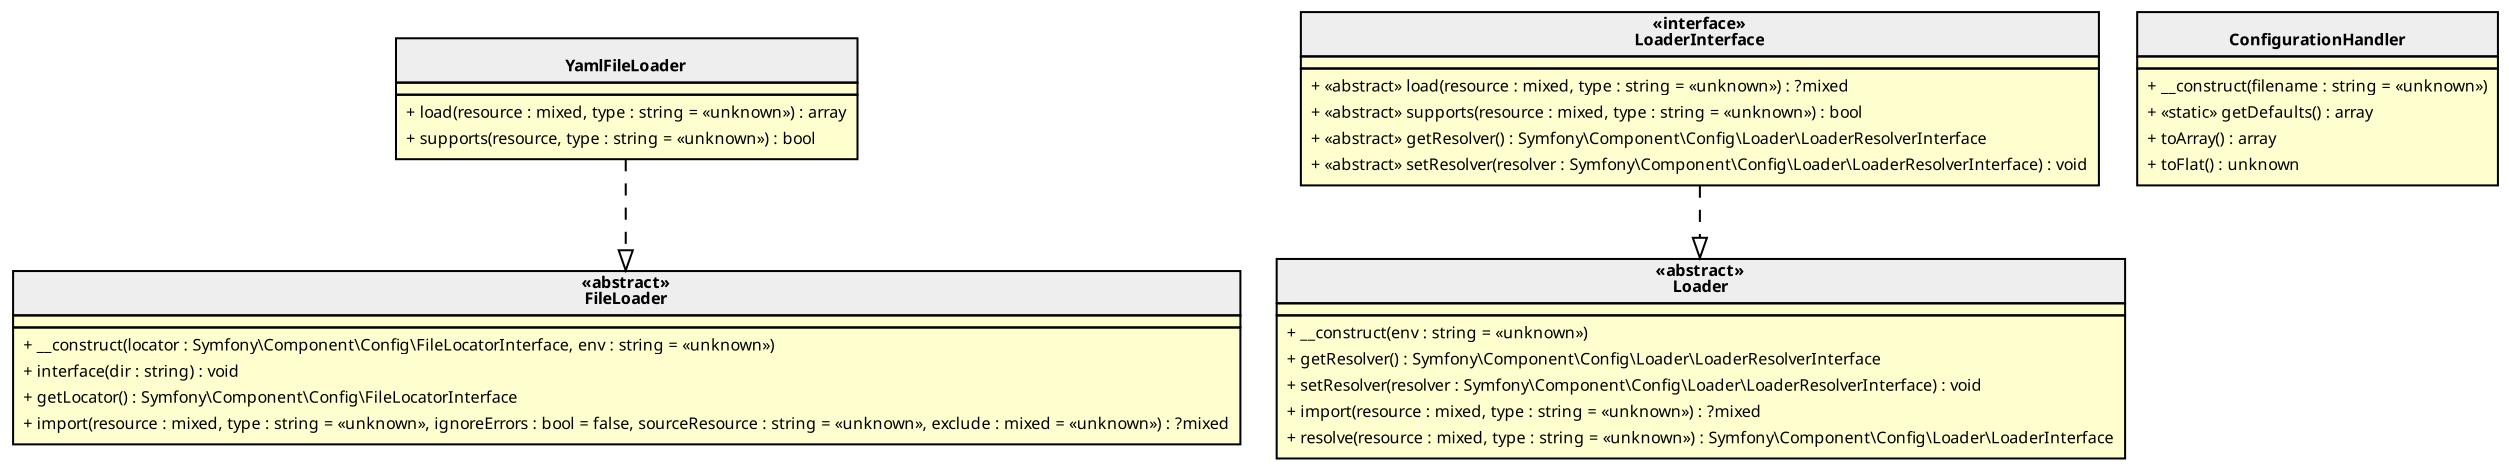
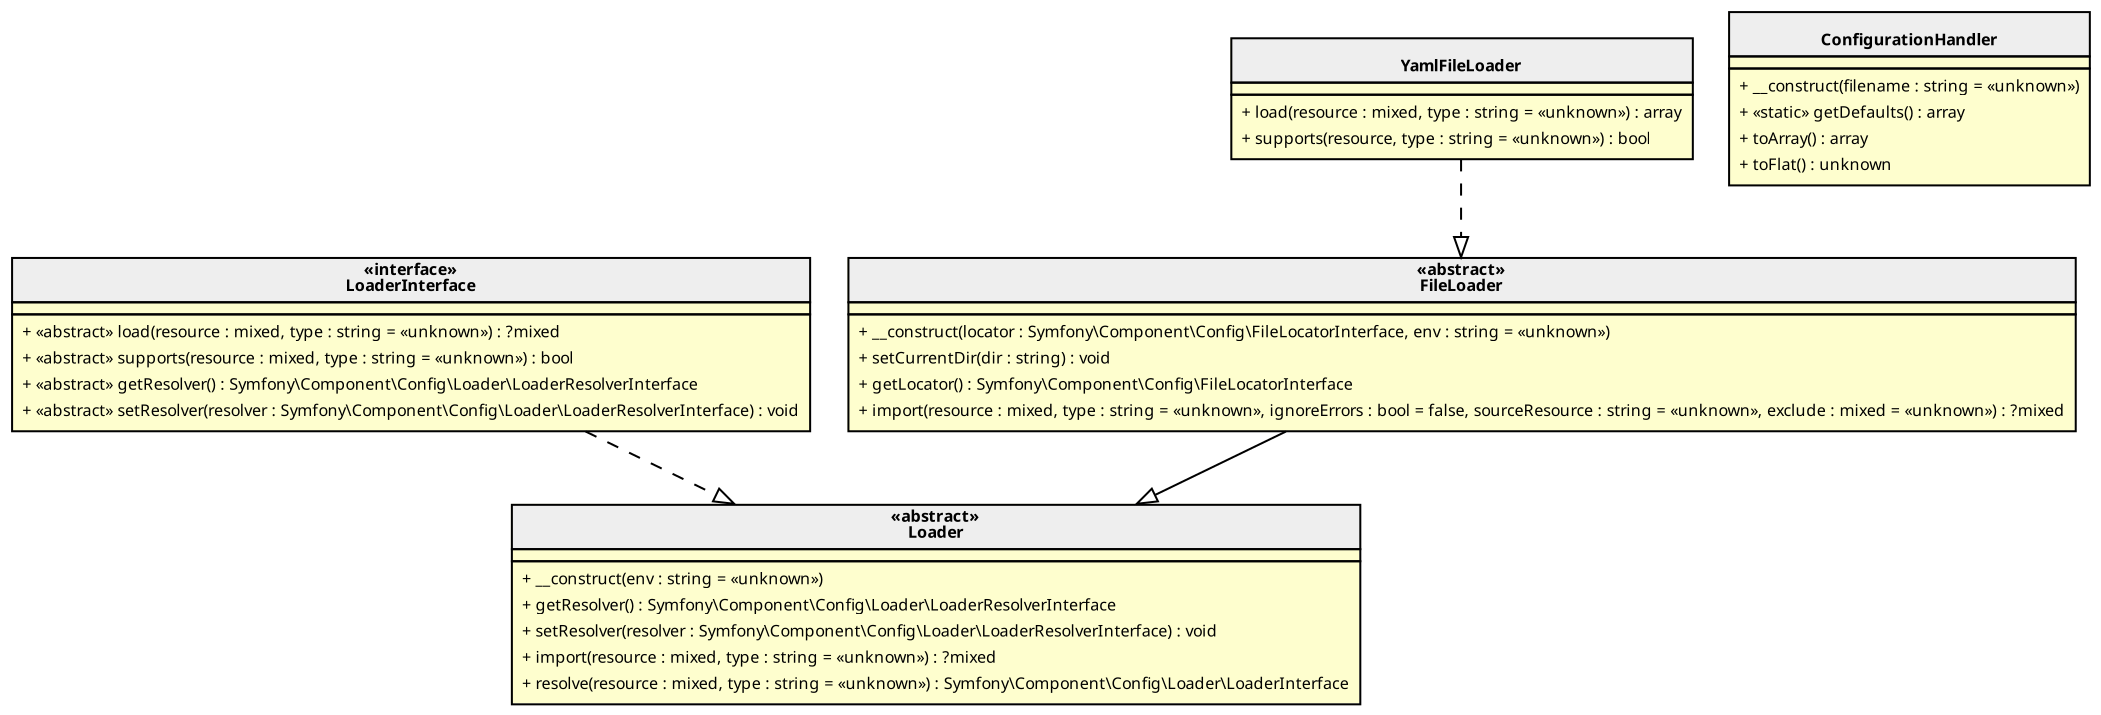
(132, 372) -> (985, 359)
none -> (1221, 463)
